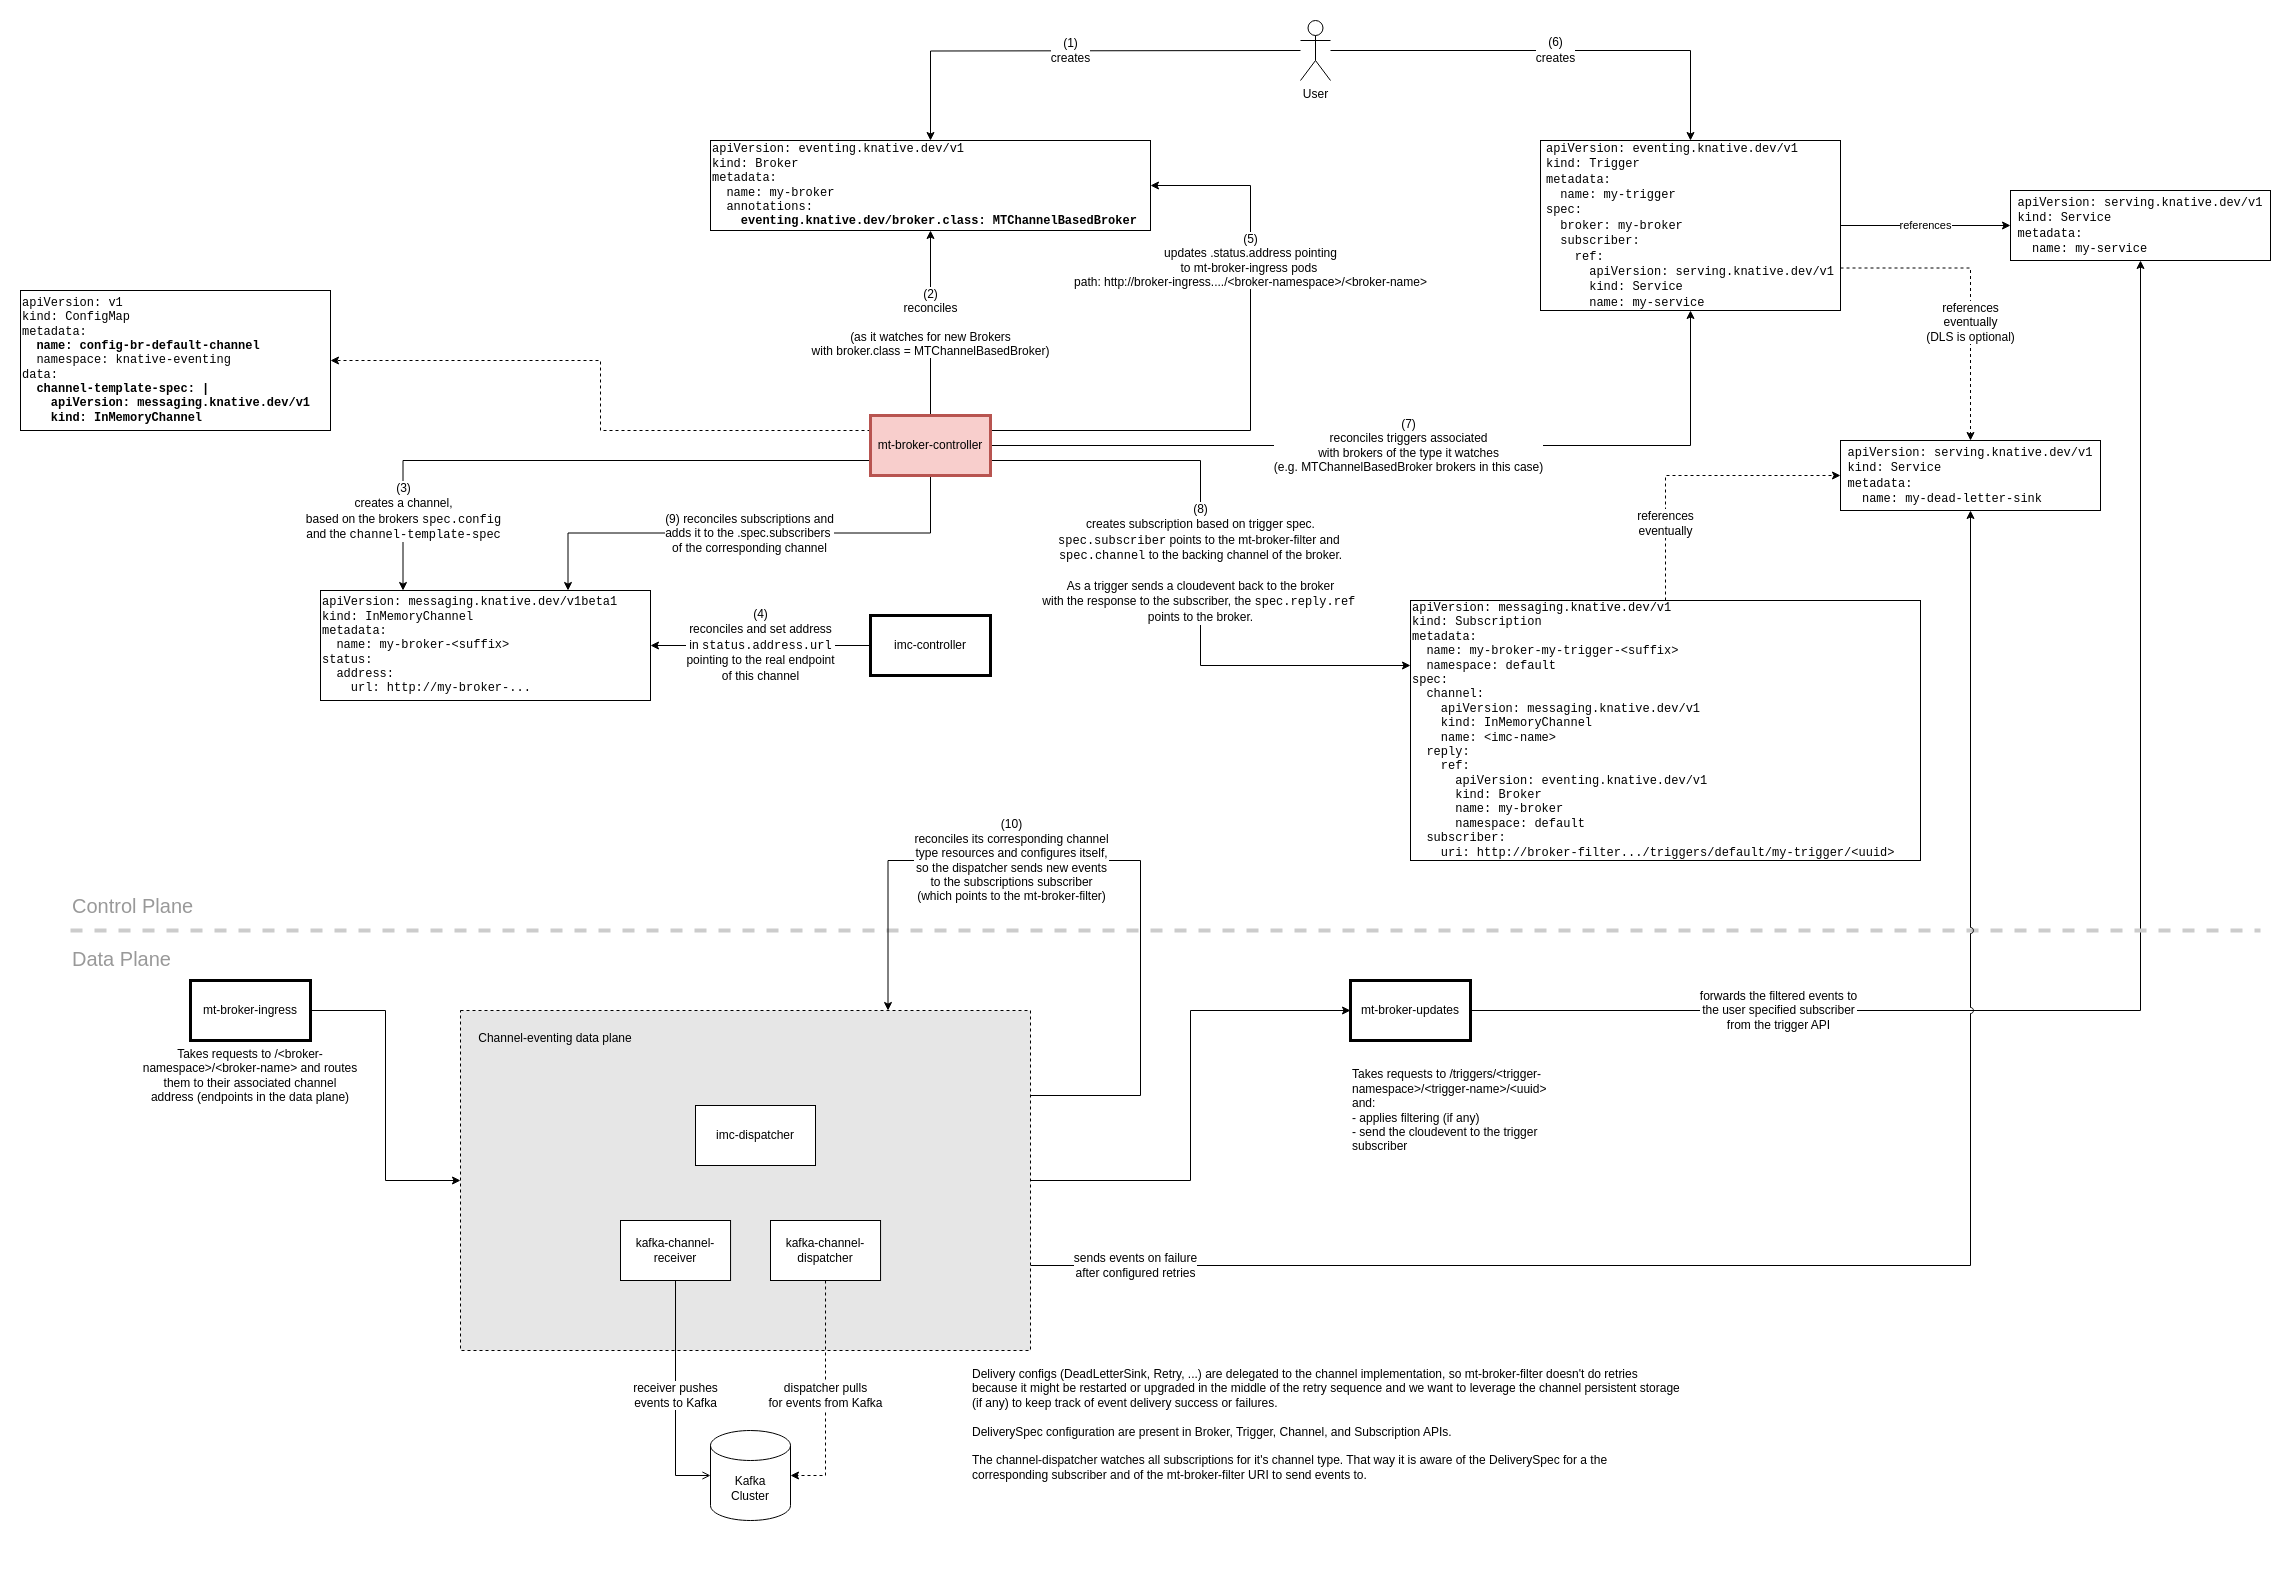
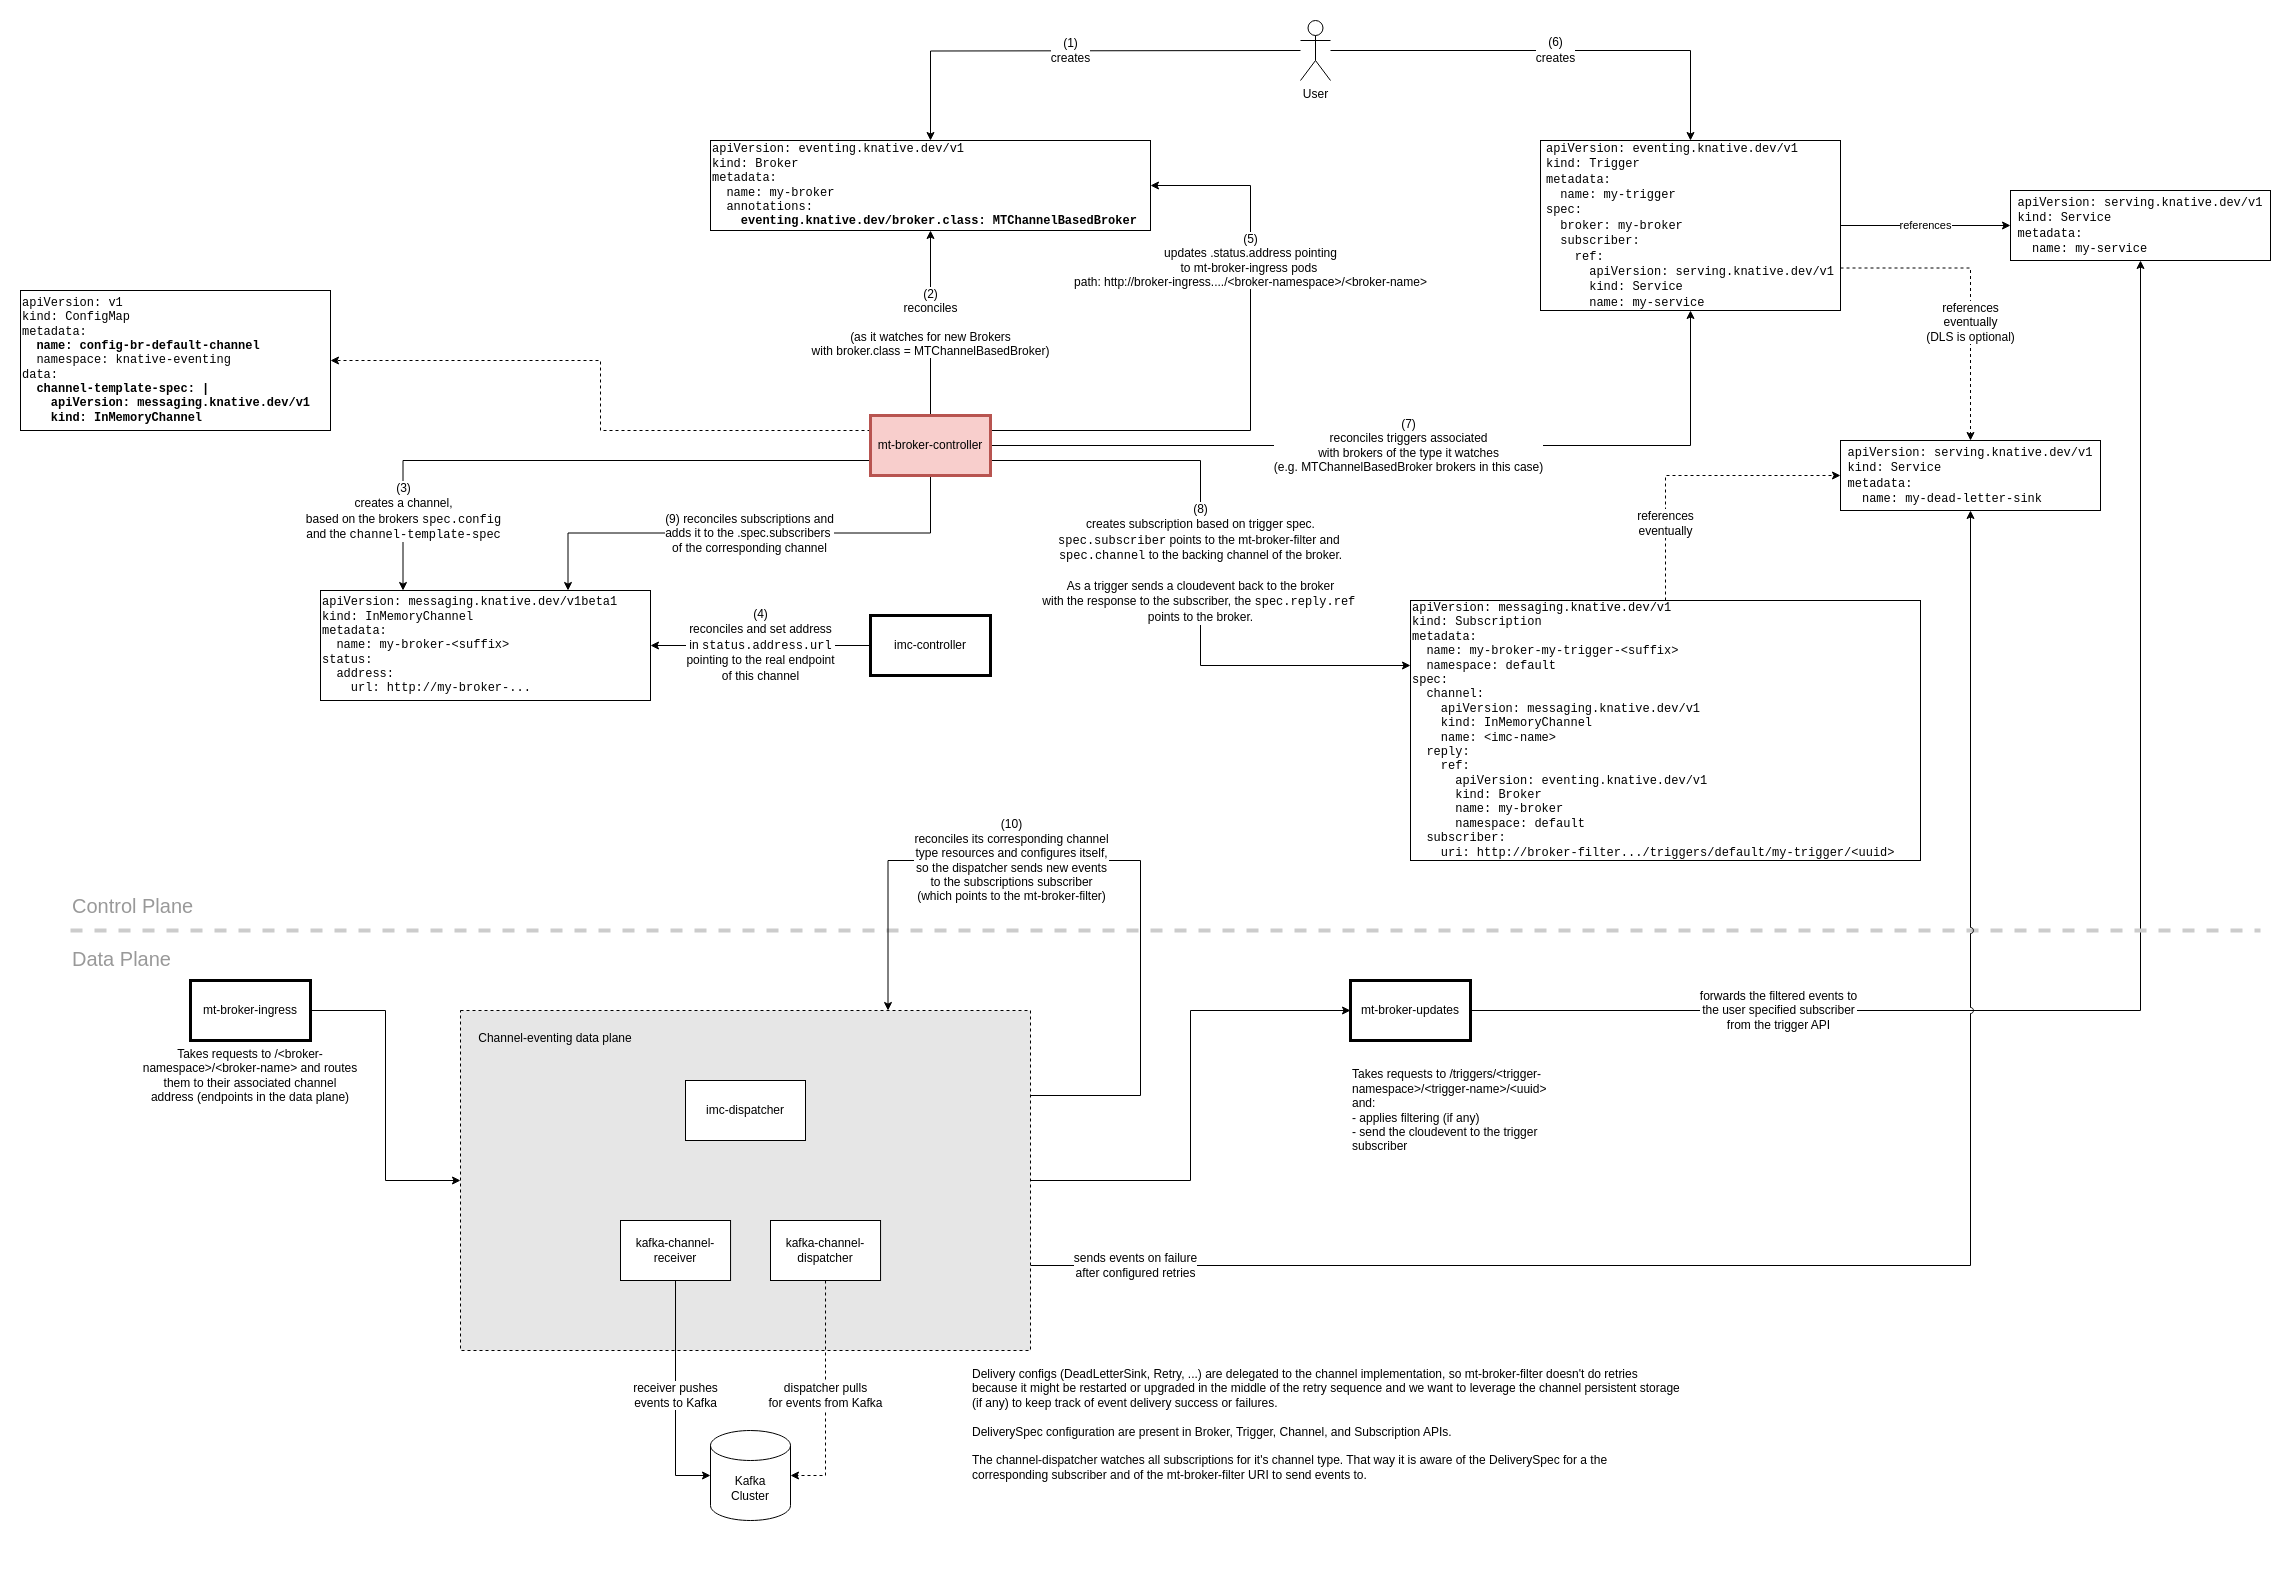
(756, 1136) -> (746, 1111)
(703, 1476) -> (702, 1476)
